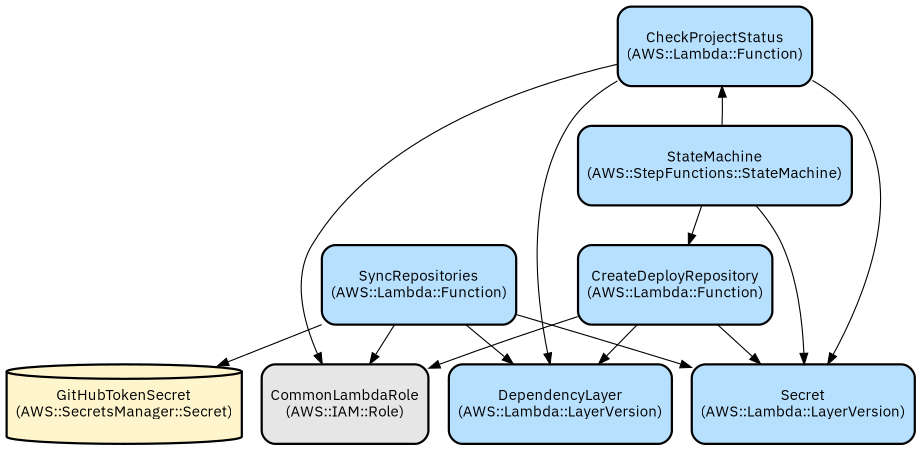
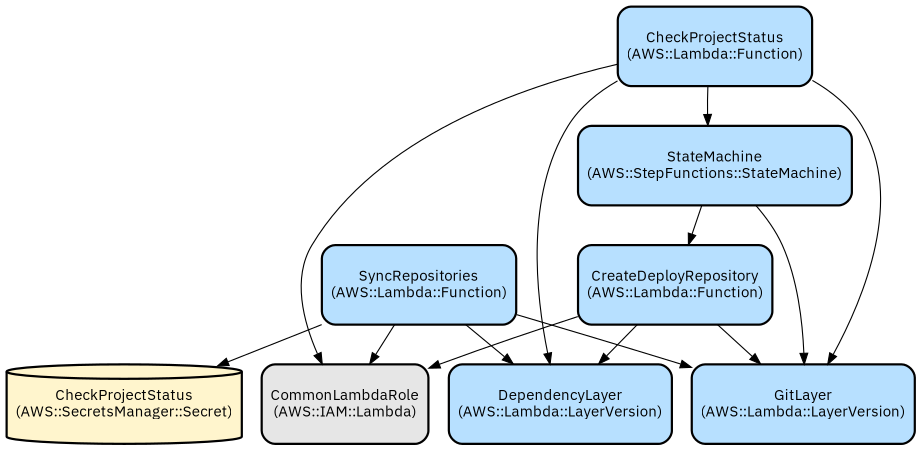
(722, 111) -> (708, 100)
(124, 404) -> (124, 404)
(345, 404) -> (345, 404)
(803, 404) -> (803, 404)
